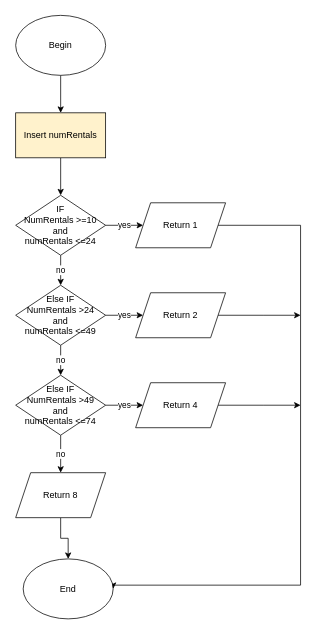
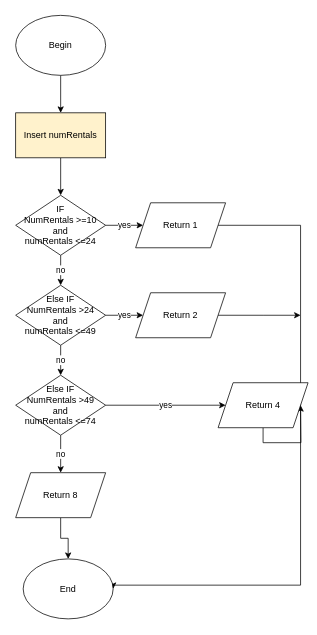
(180, 405) -> (263, 405)
